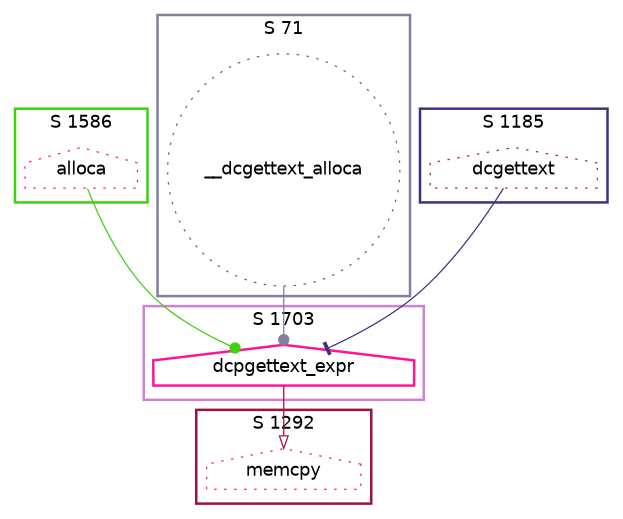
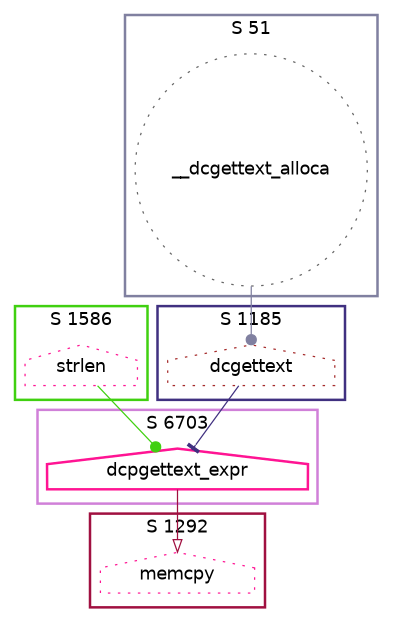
(284, 29) -> (251, 29)
(81, 170) -> (81, 367)
(284, 314) -> (251, 314)
(284, 320) -> (178, 424)
